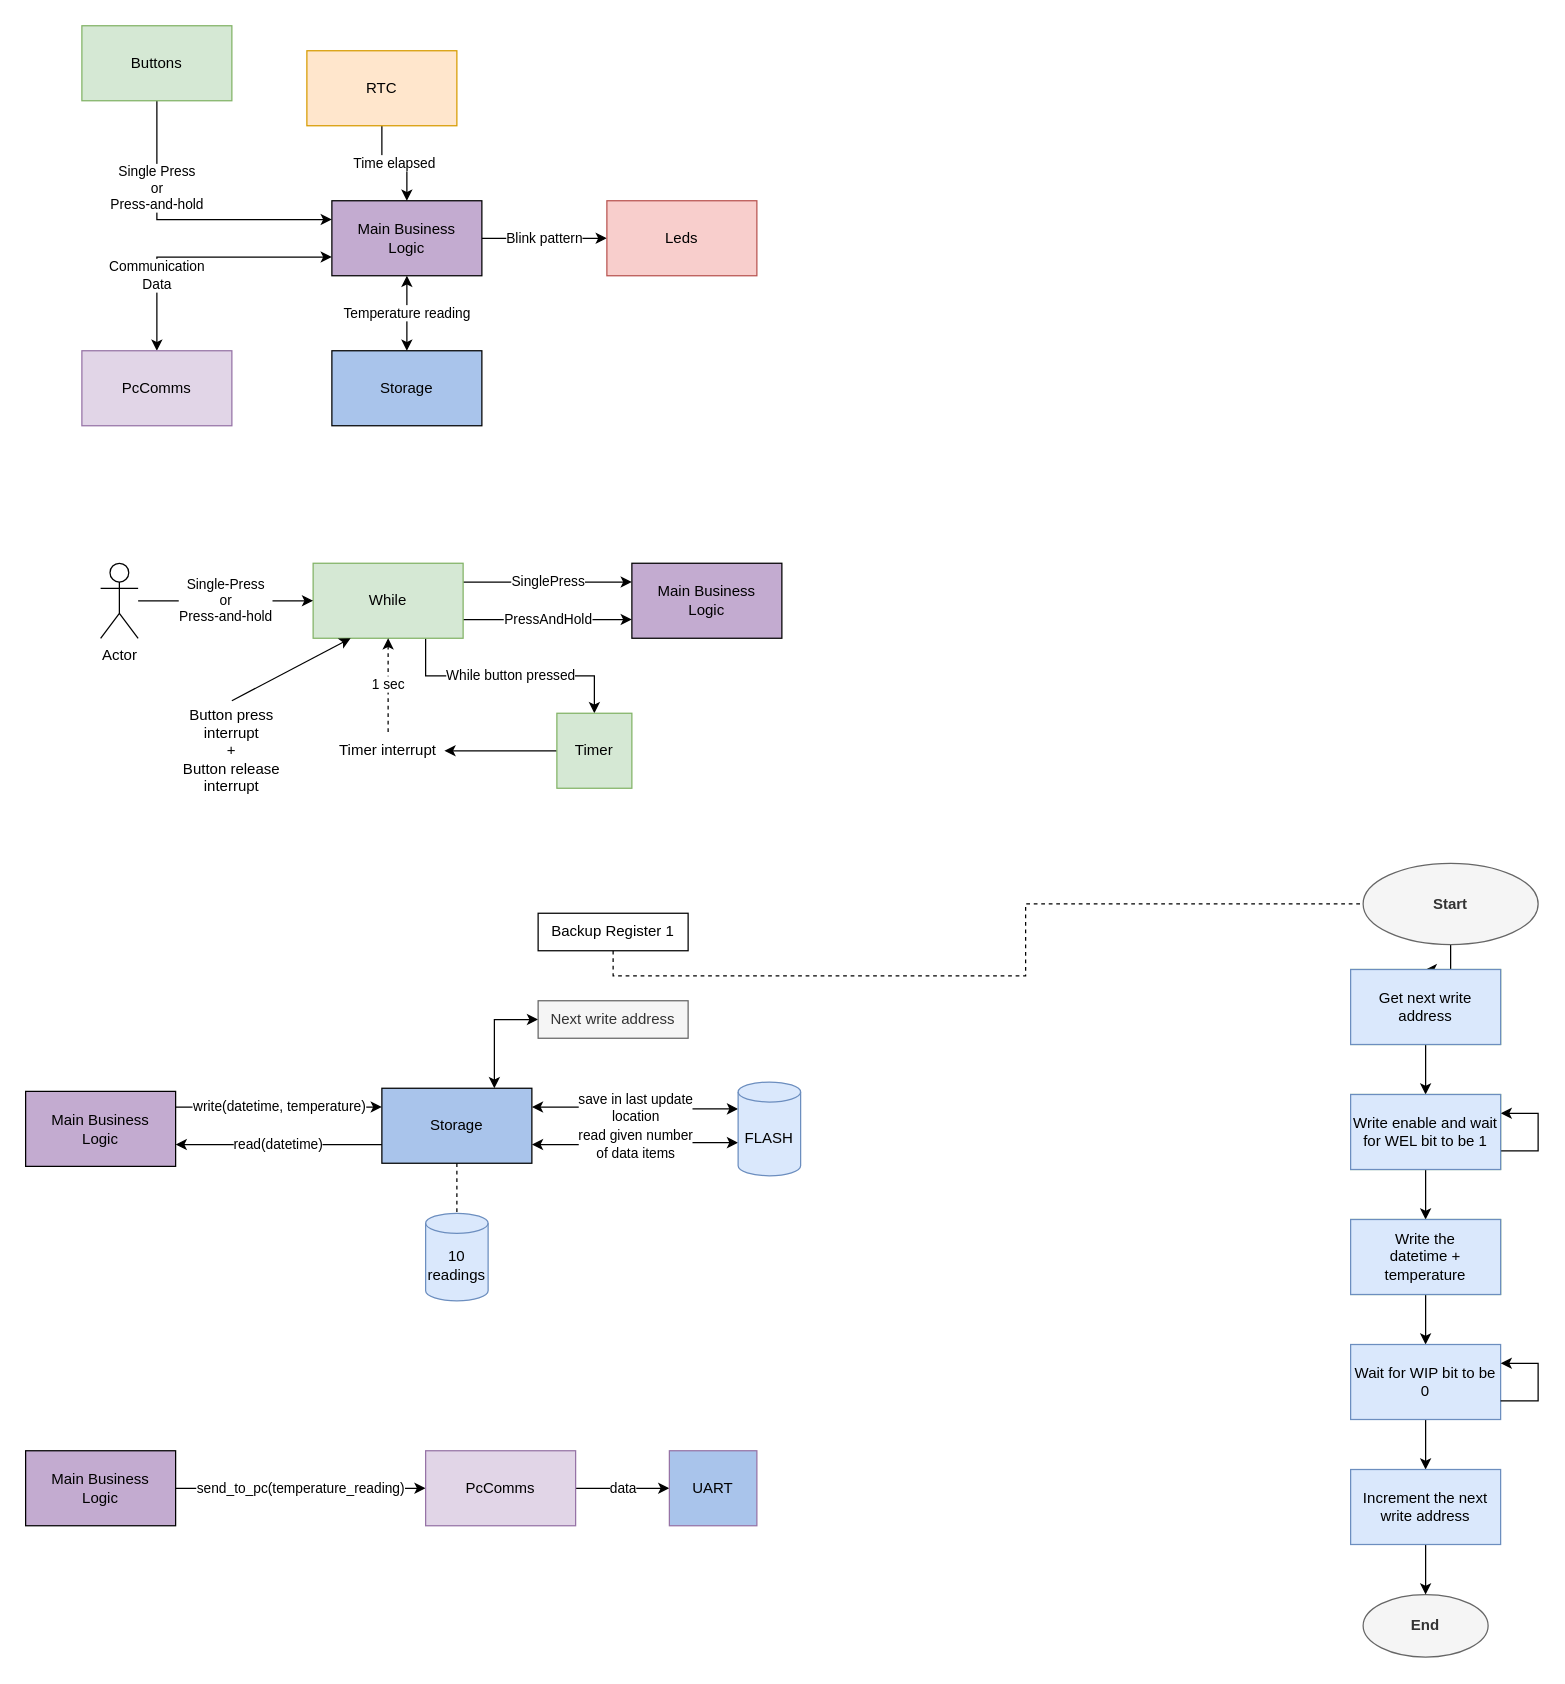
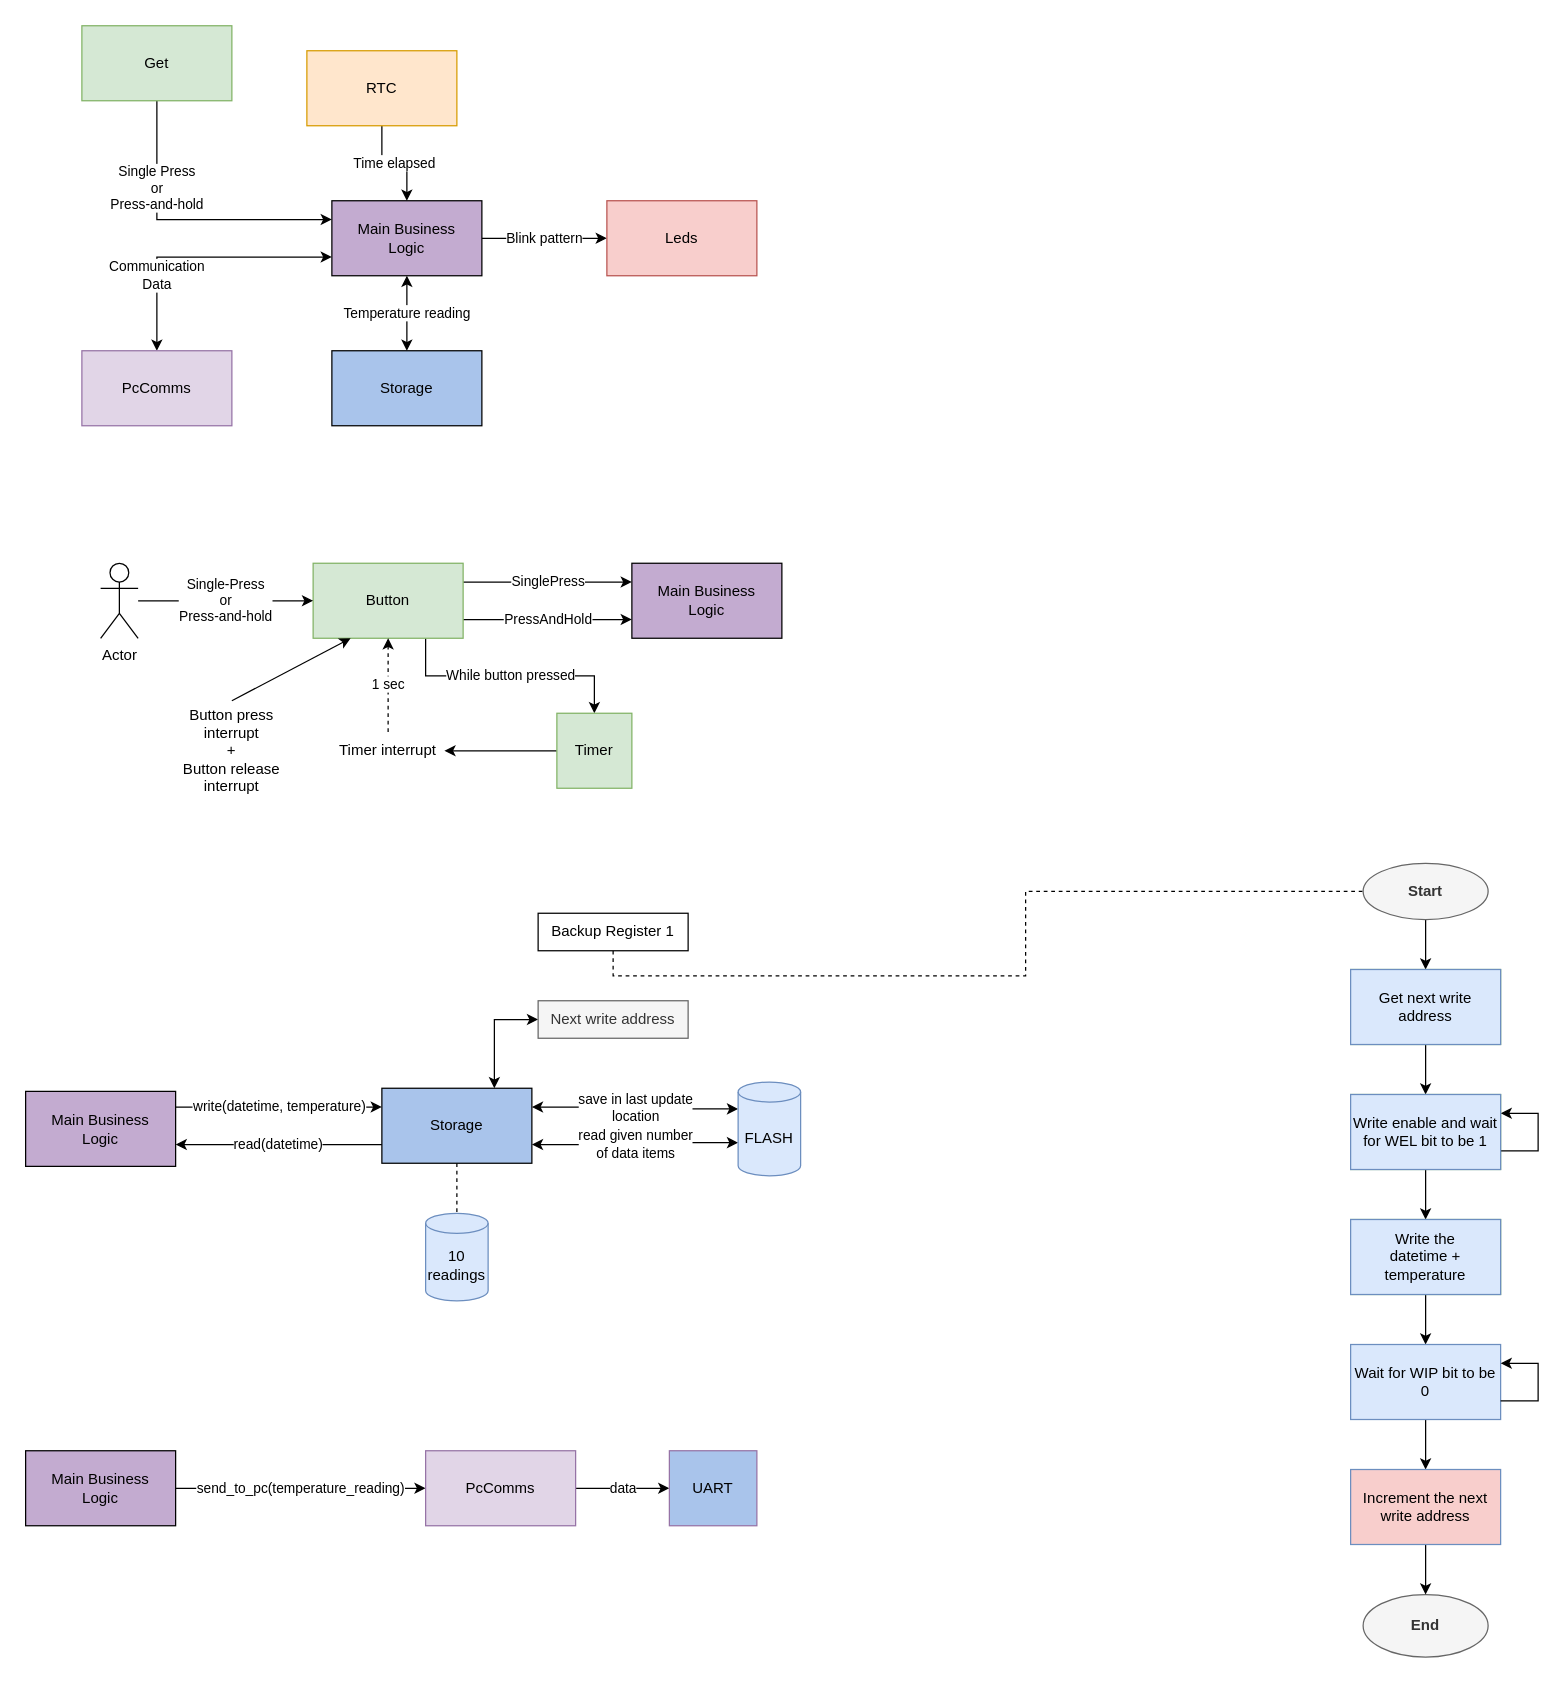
(157, 63) -> (157, 63)
(388, 601) -> (388, 601)
(1451, 904) -> (1426, 891)
(1426, 1507) -> (1426, 1507)
